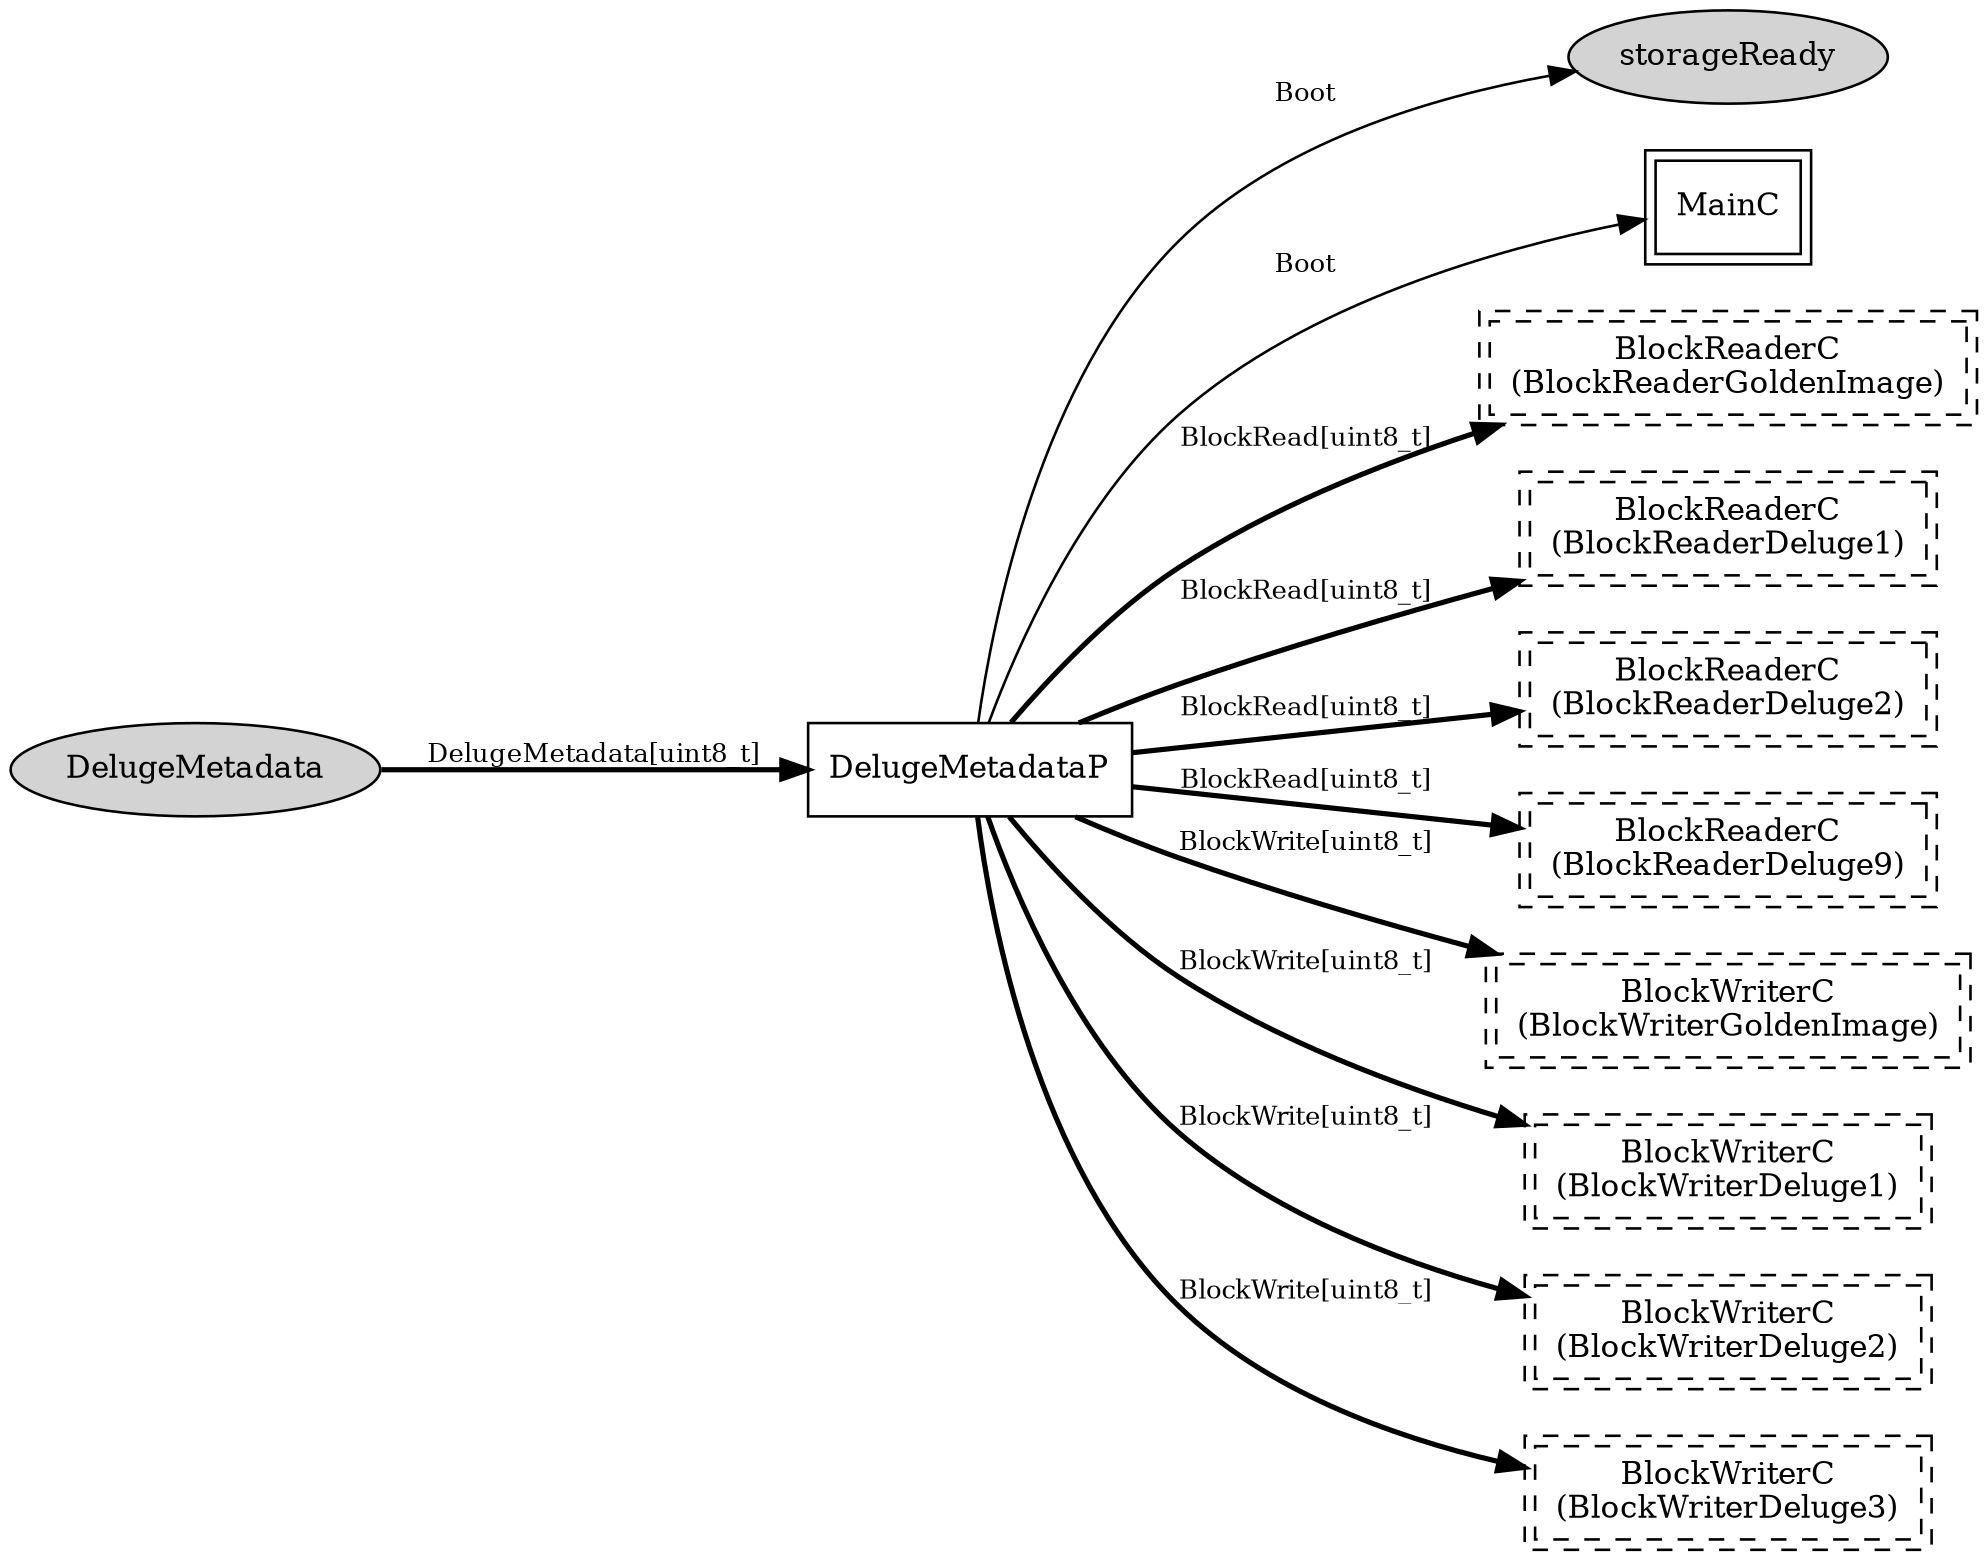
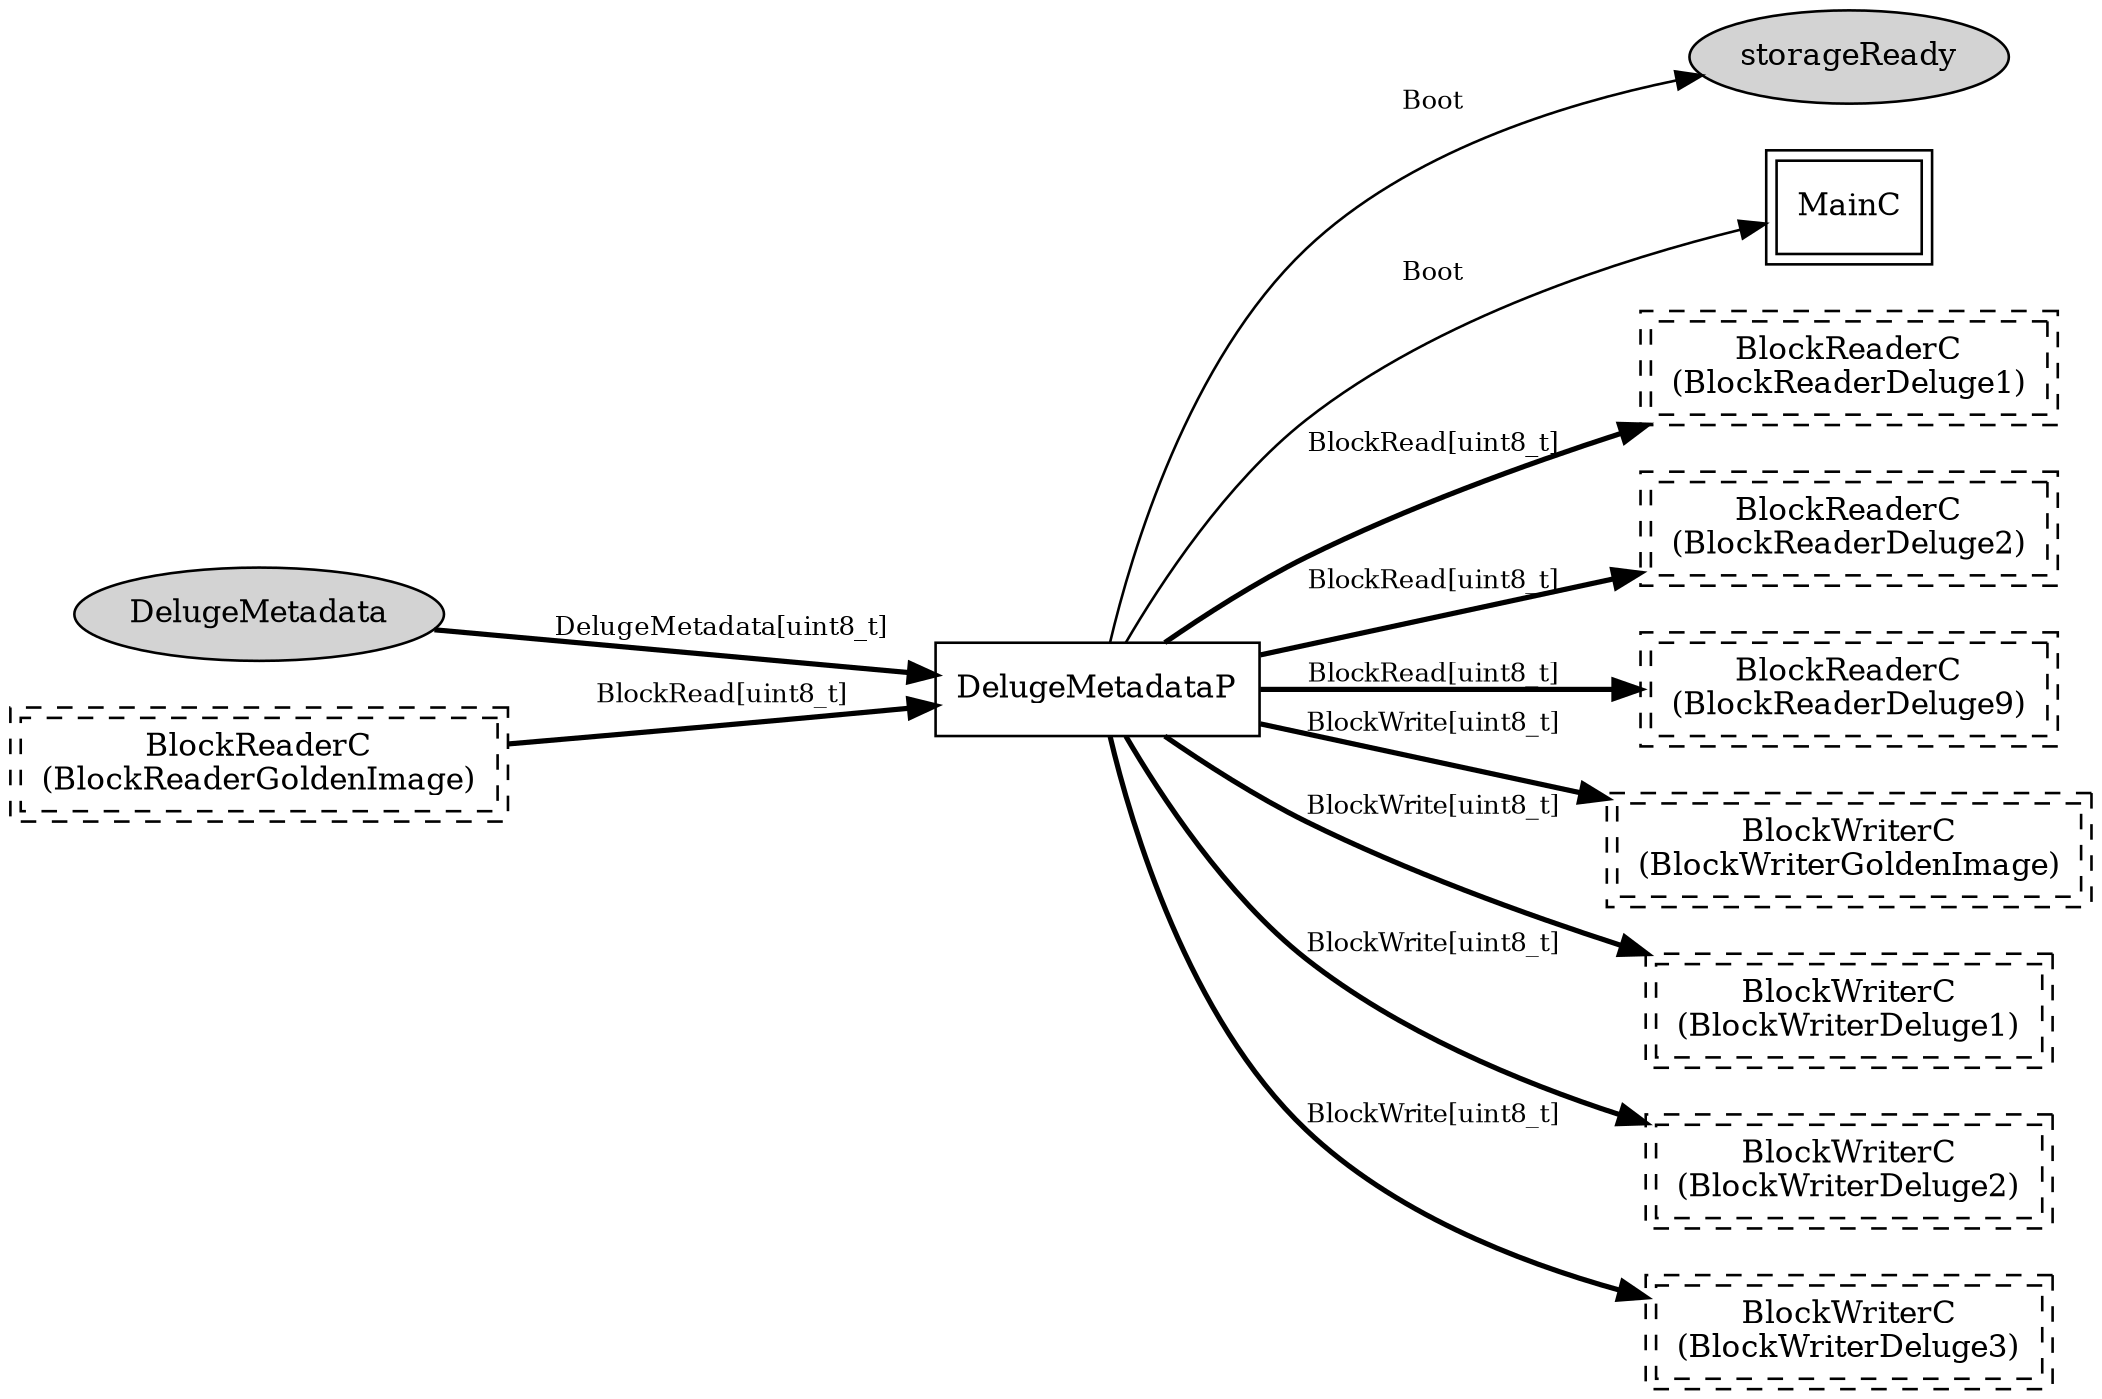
(1220, 543) -> (709, 727)
